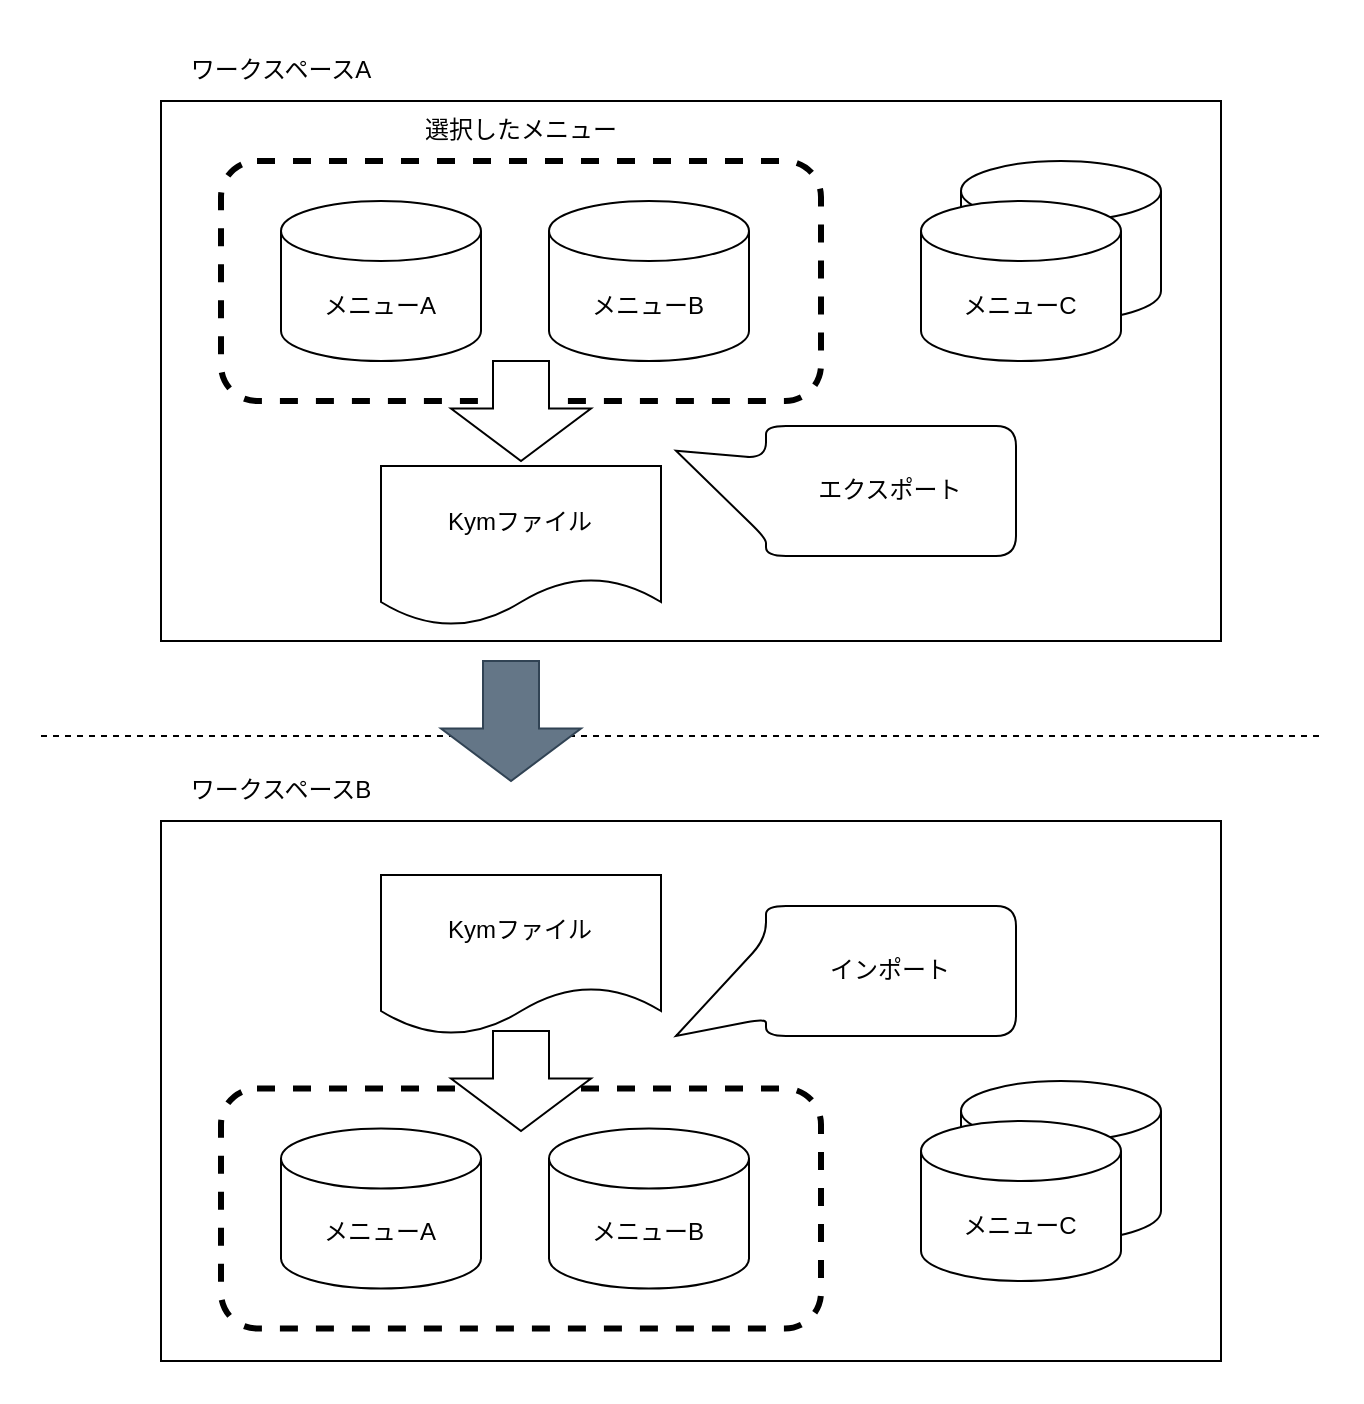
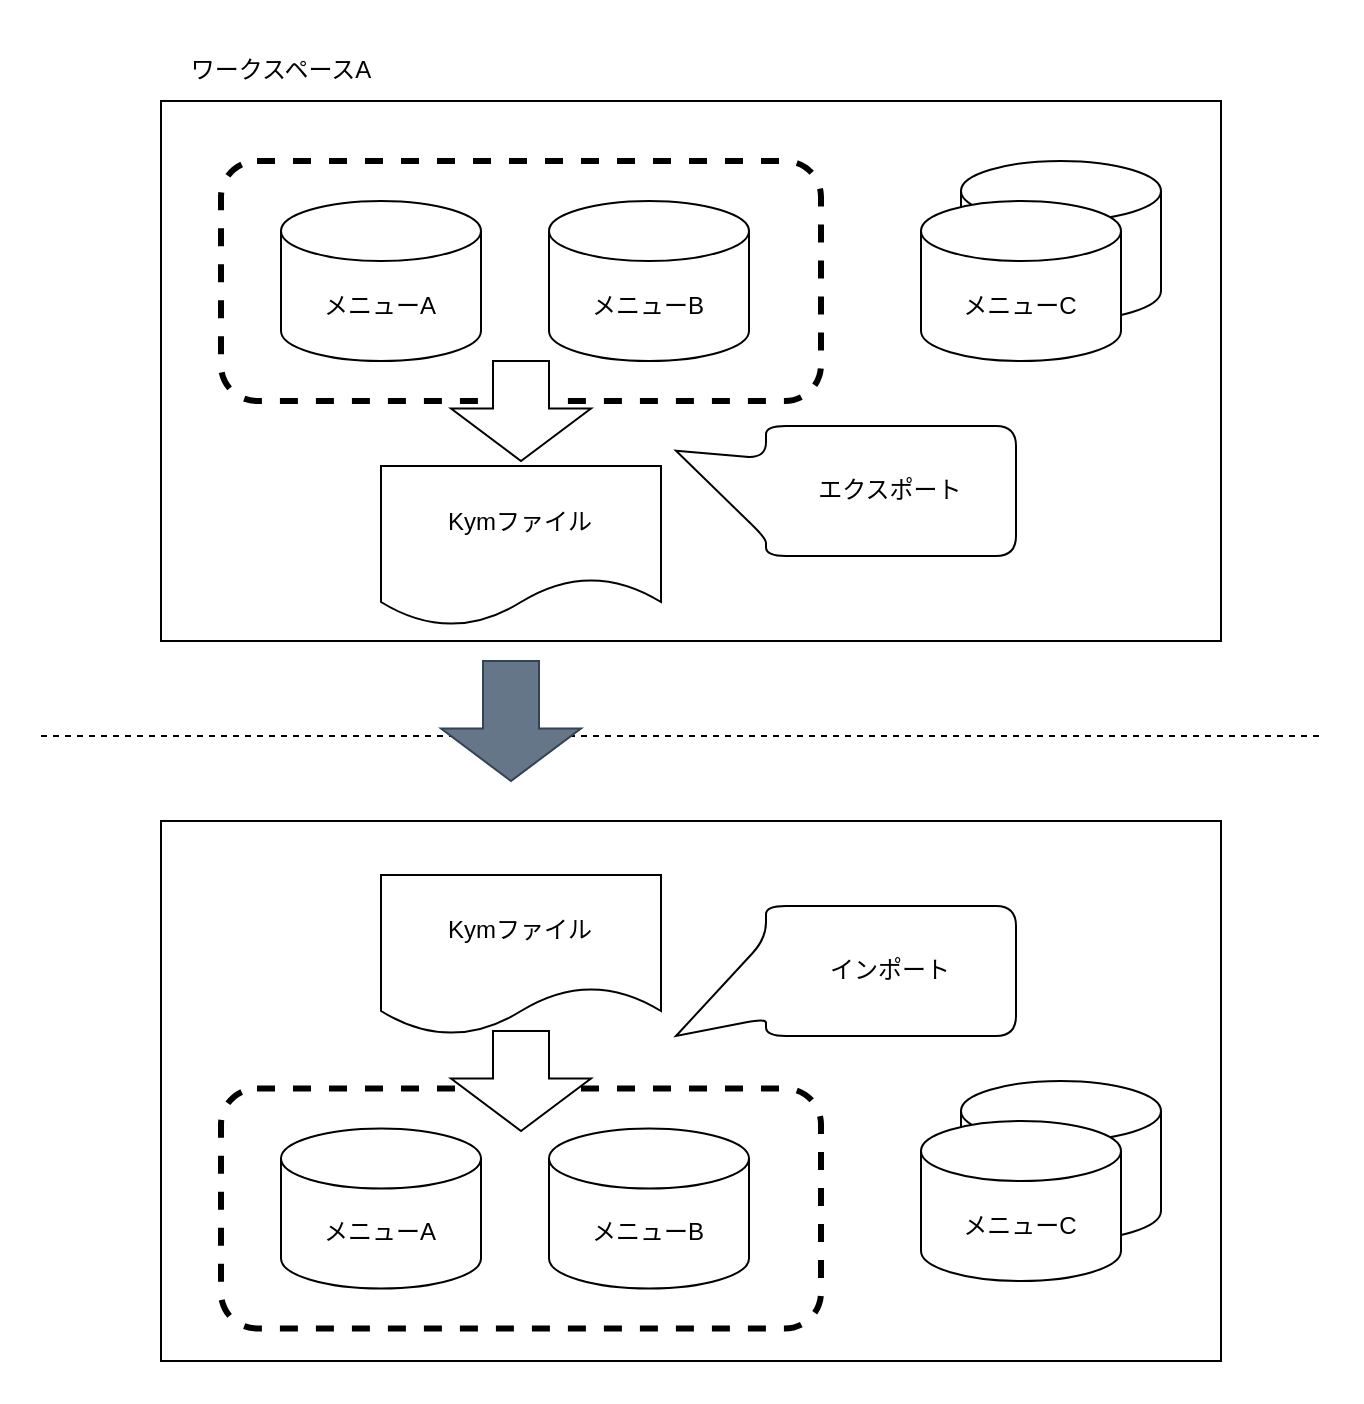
(521, 131) -> none
(281, 791) -> none
